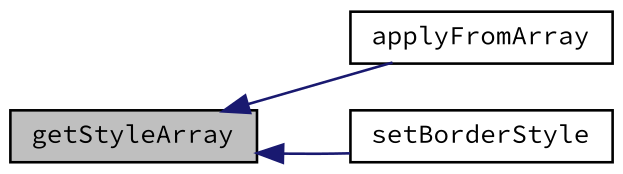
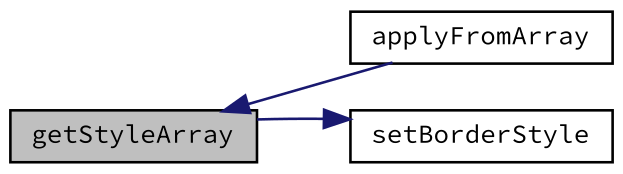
(317, 154) -> (290, 119)
